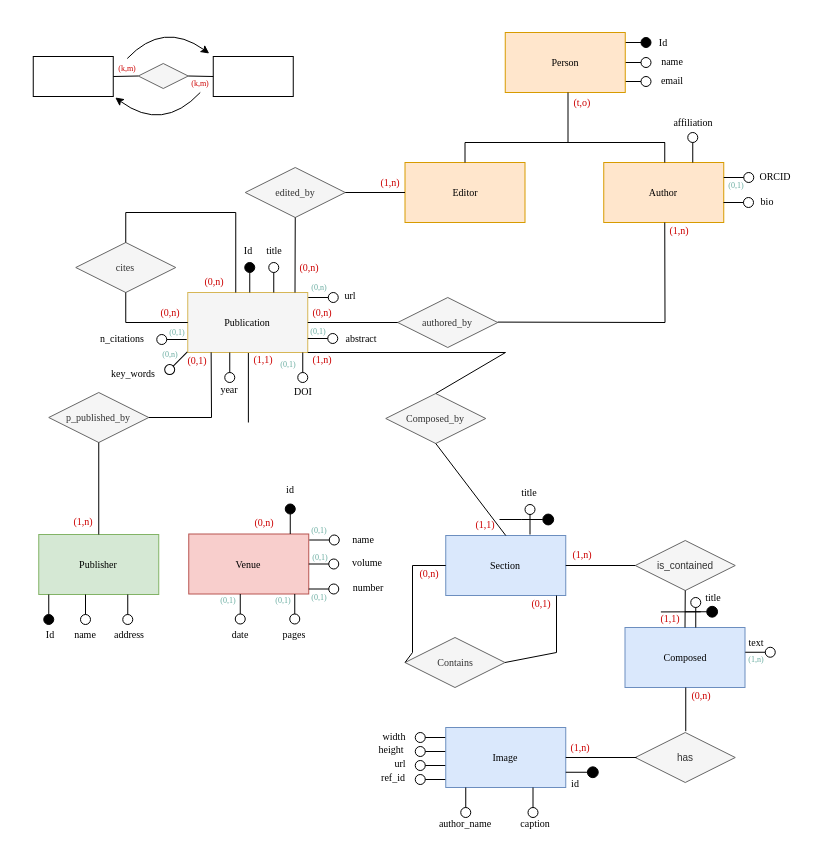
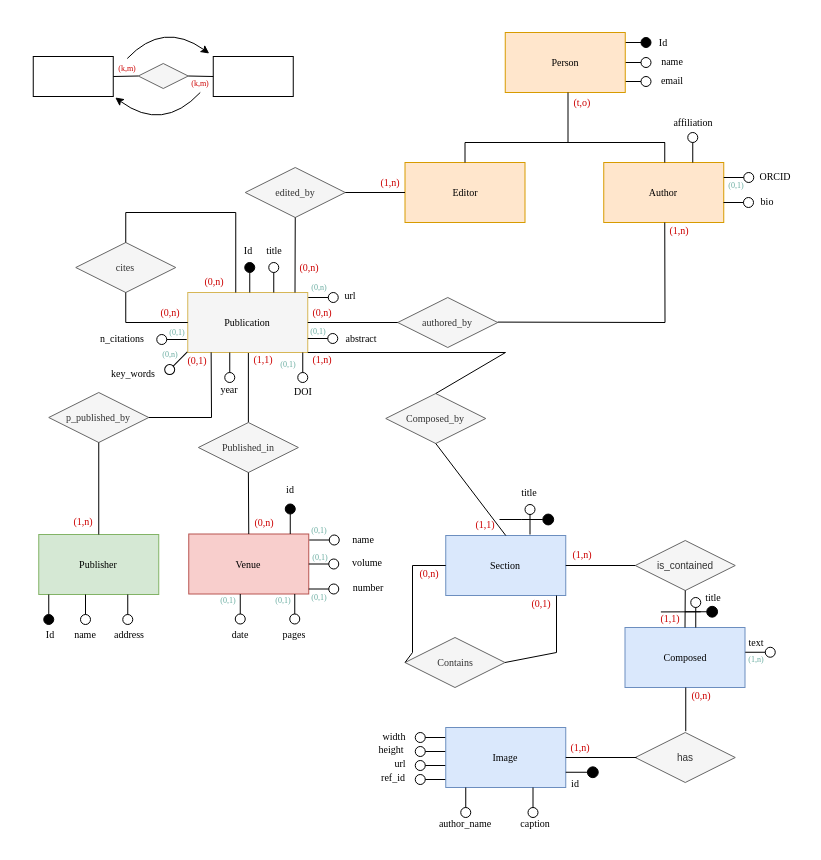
none -> (248, 448)
none -> (249, 504)
